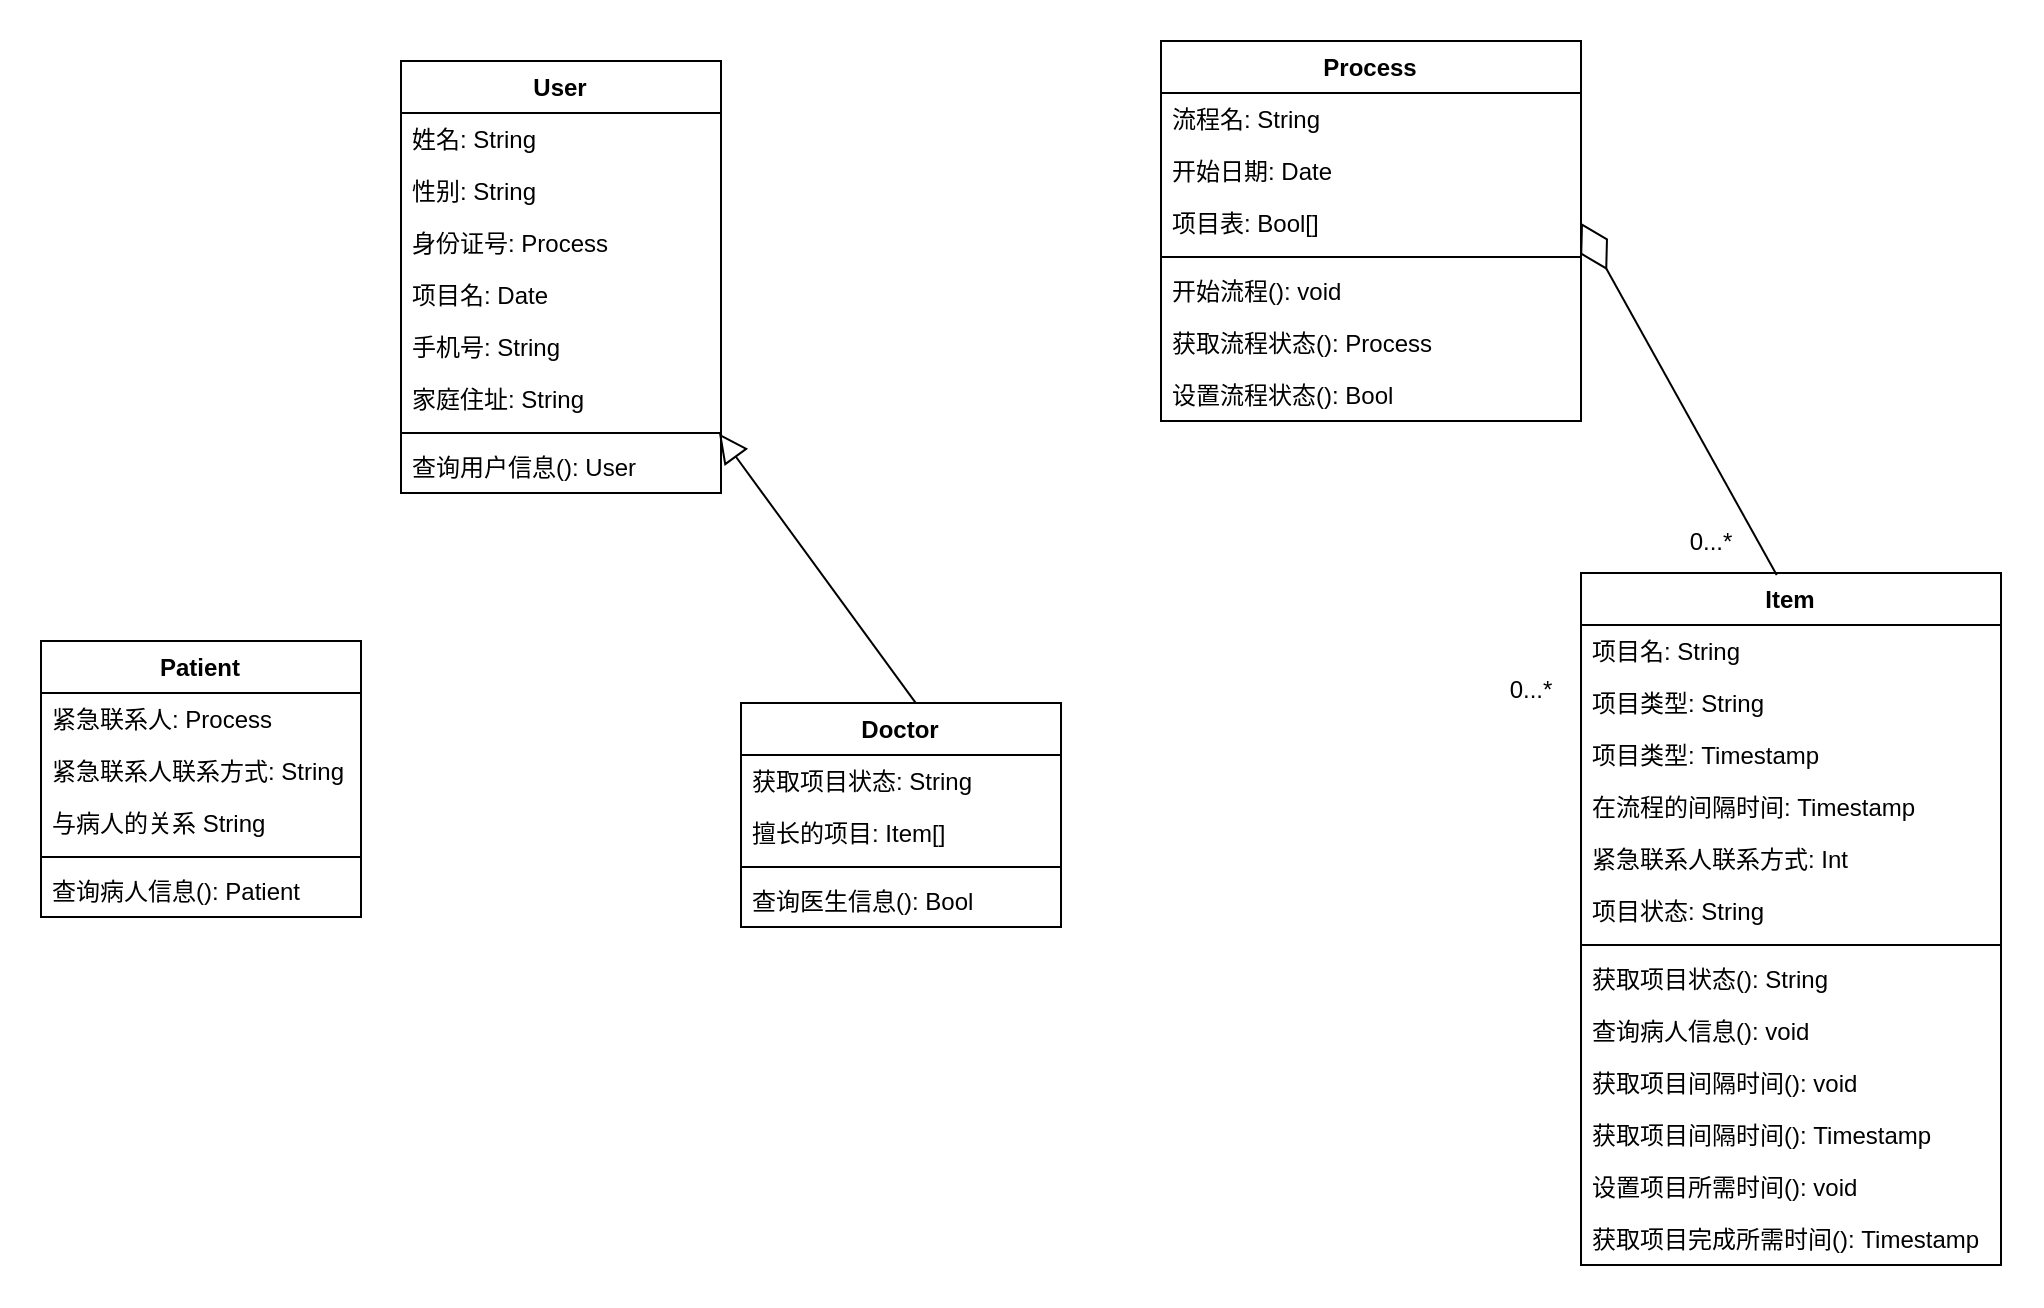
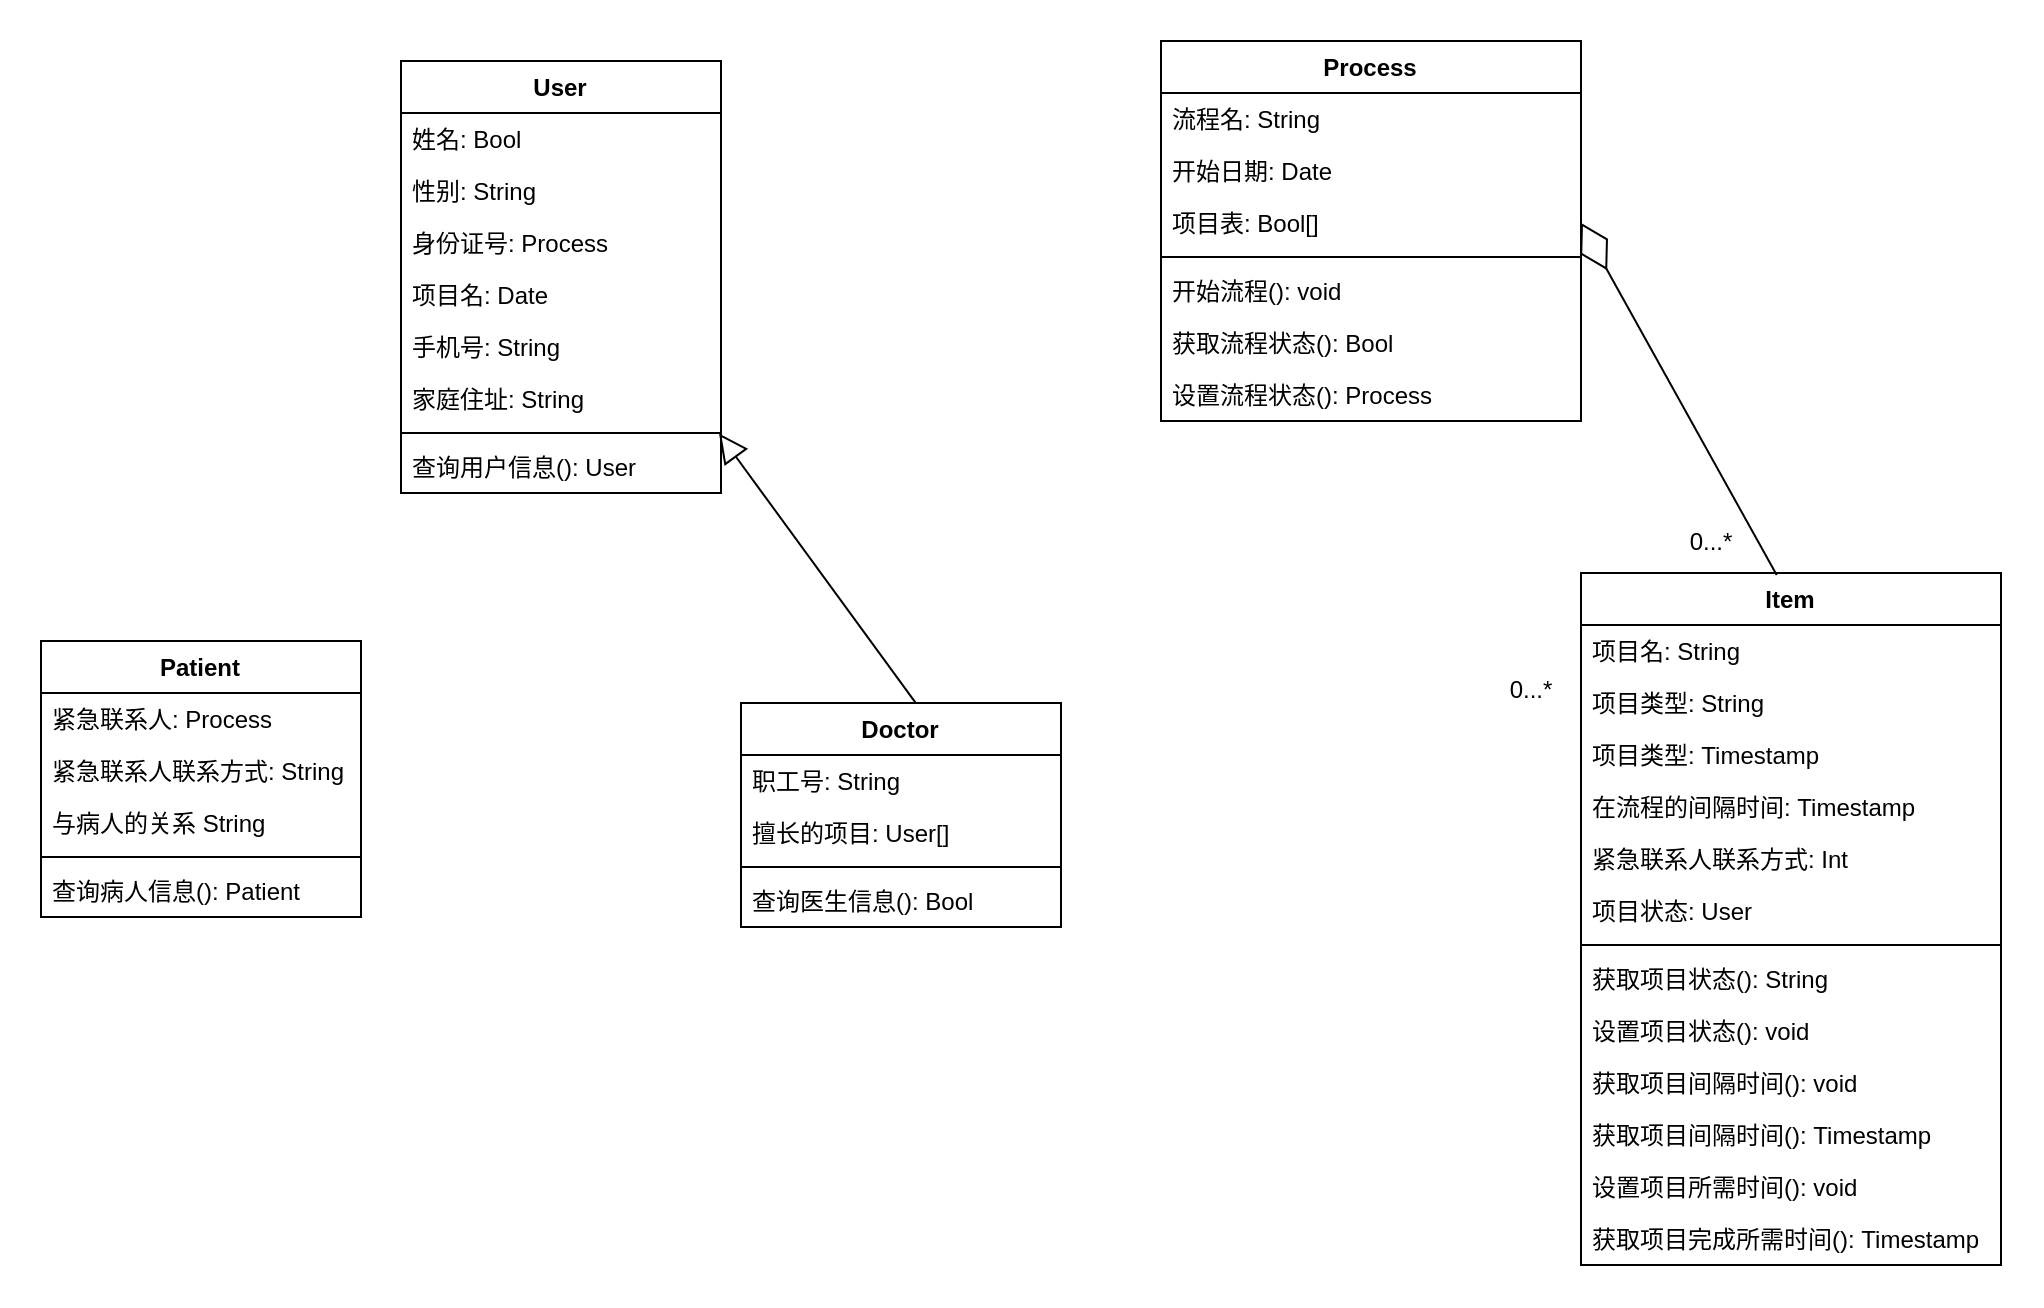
(480, 140) -> (467, 140)
(1312, 344) -> (1288, 344)
(1288, 396) -> (1312, 396)
(868, 782) -> (832, 782)
(860, 834) -> (860, 834)
(1684, 912) -> (1674, 912)
(1708, 1032) -> (1708, 1032)
